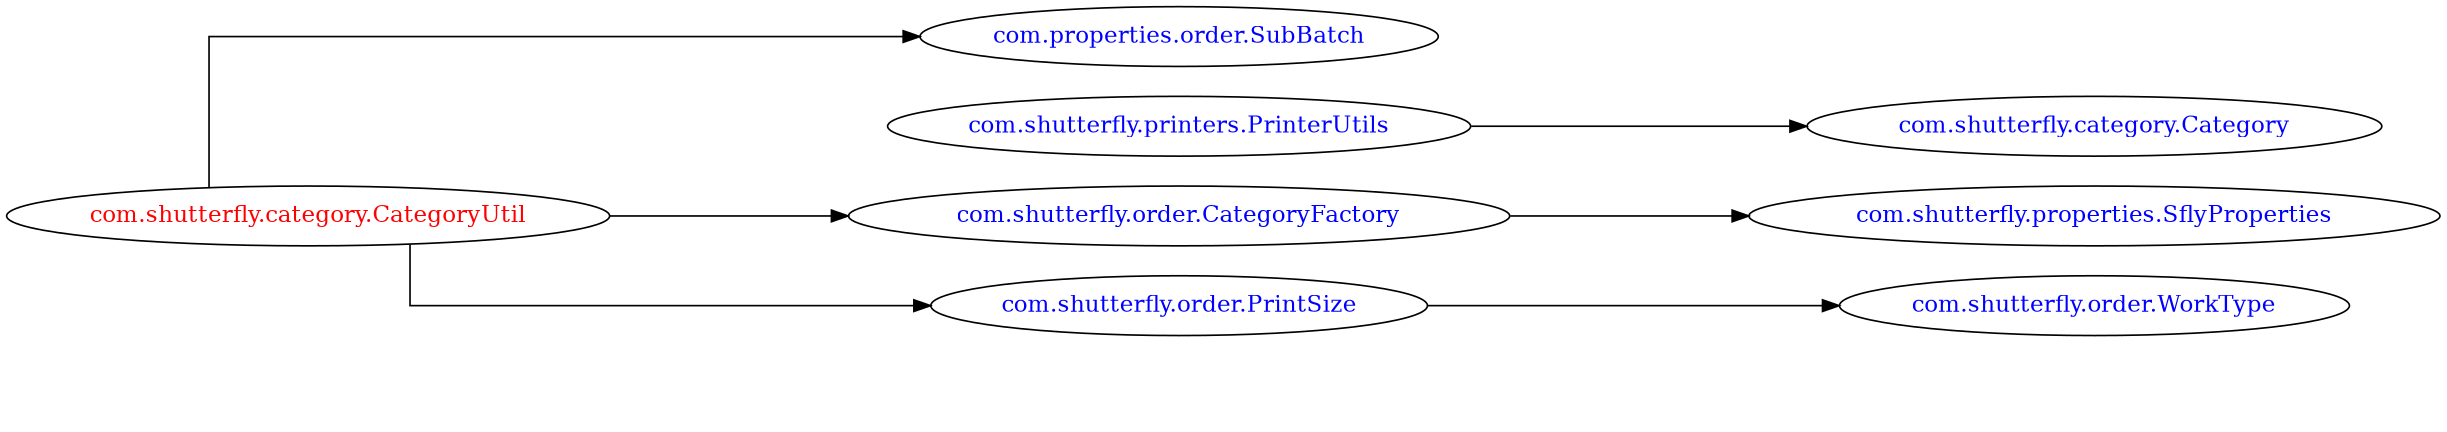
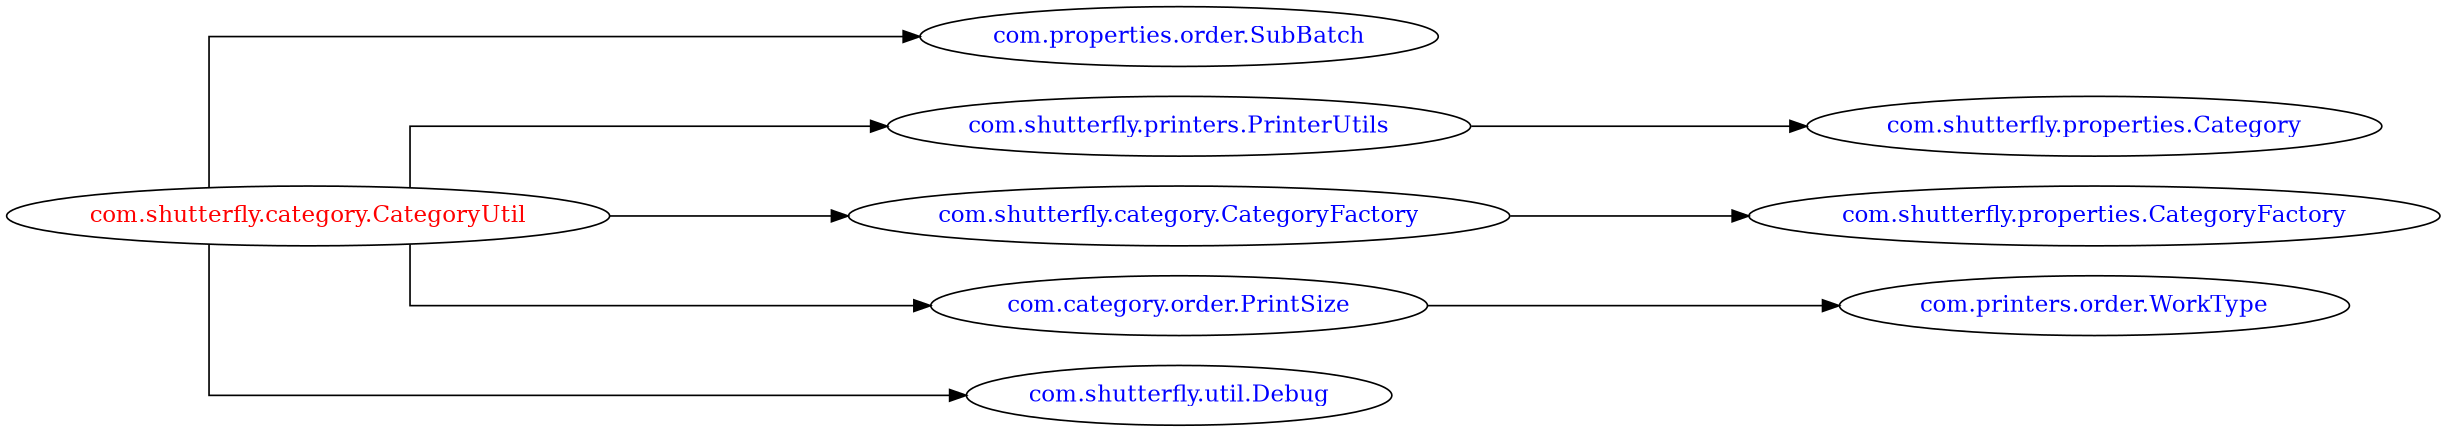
none -> (610, 126)
(2094, 126) -> (2094, 126)
(1179, 216) -> (1179, 216)
(2094, 216) -> (2094, 216)
(1179, 306) -> (1179, 306)
(2094, 306) -> (2094, 306)
none -> (1179, 395)
